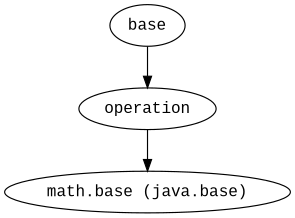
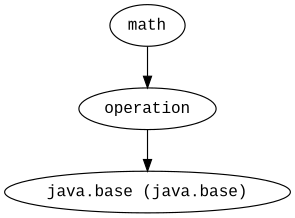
(148, 25) -> (148, 25)
(148, 192) -> (148, 192)
